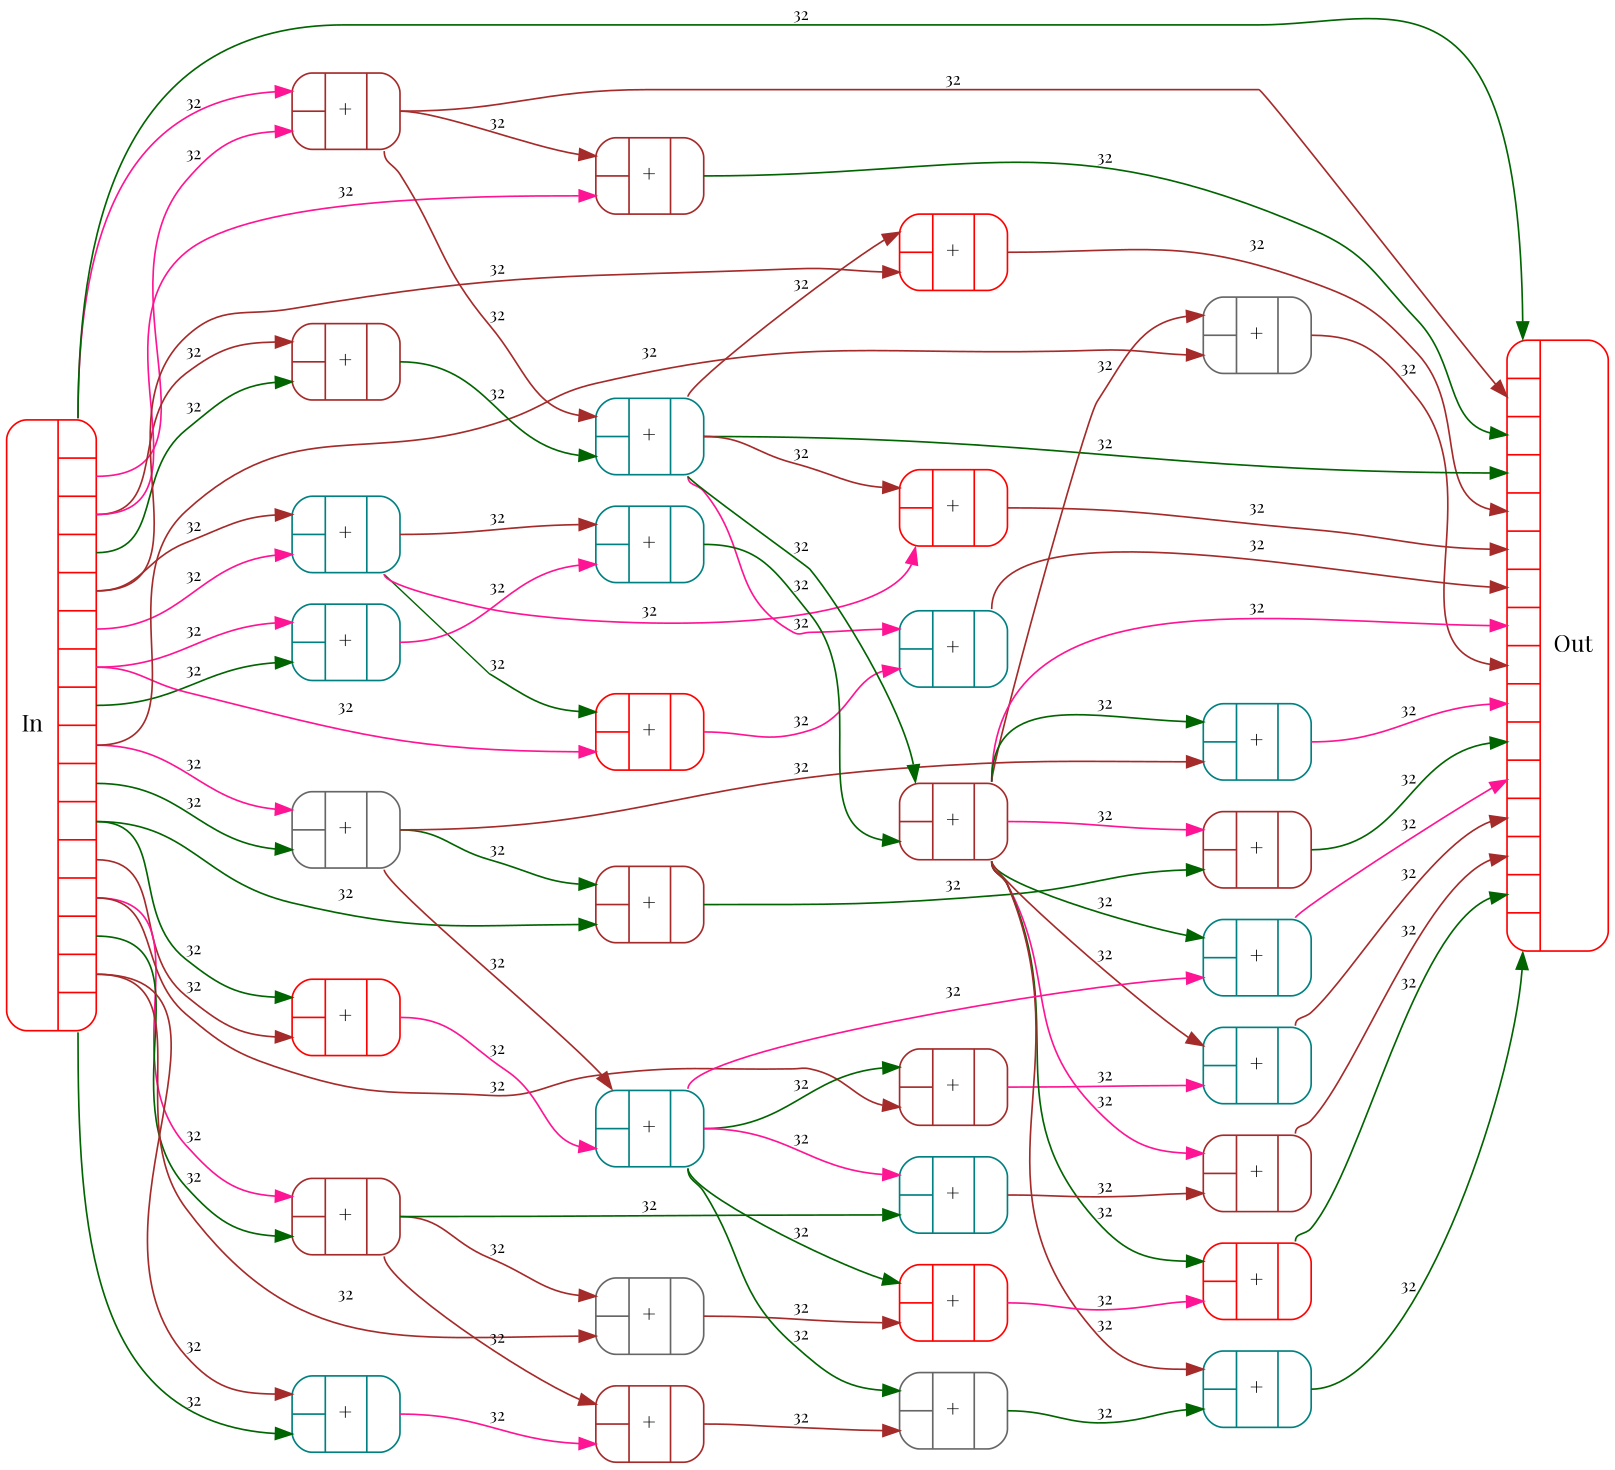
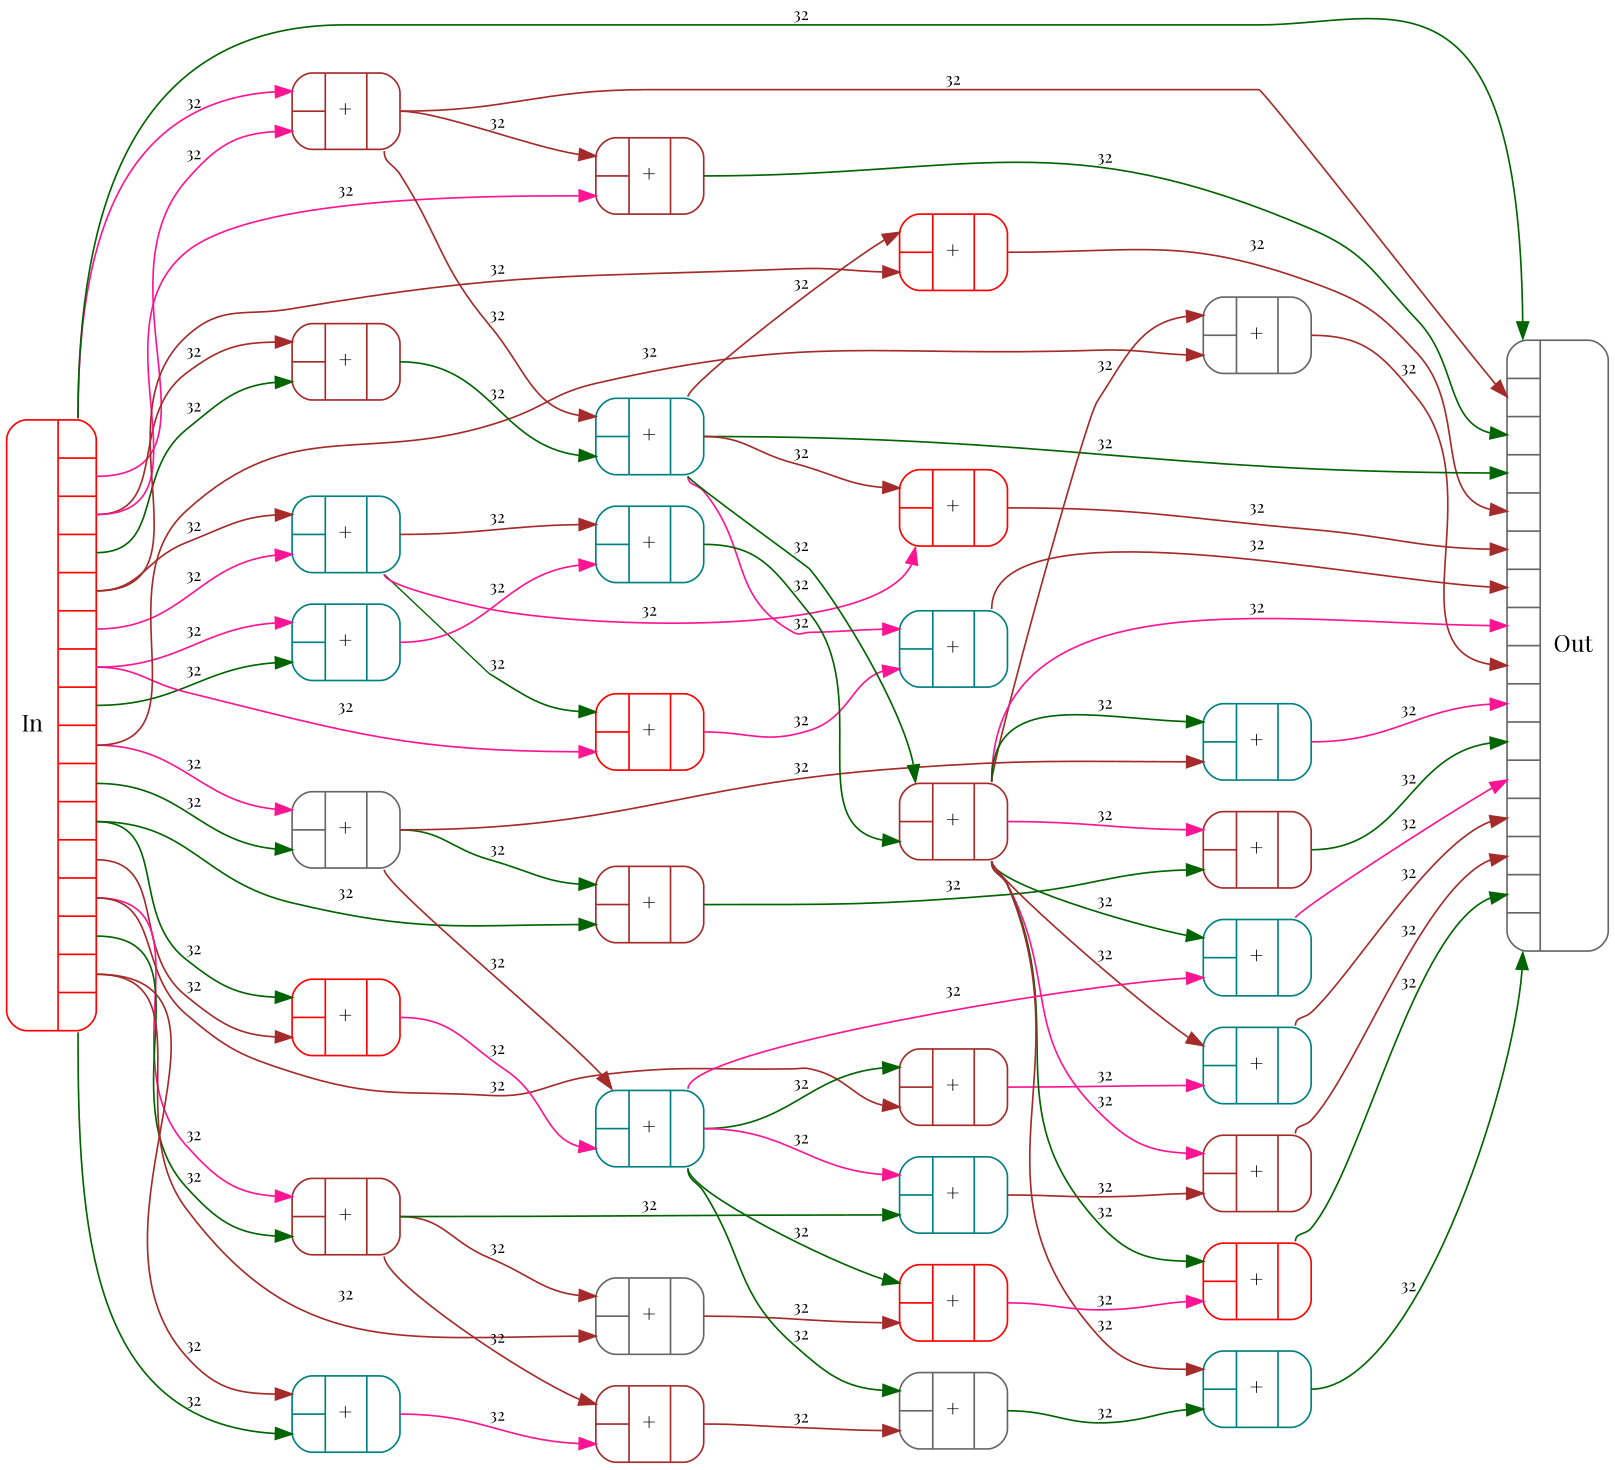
(1558, 646) -> (1558, 646)
